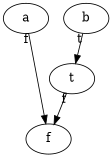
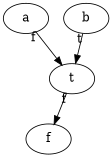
(36, 74) -> (46, 45)
